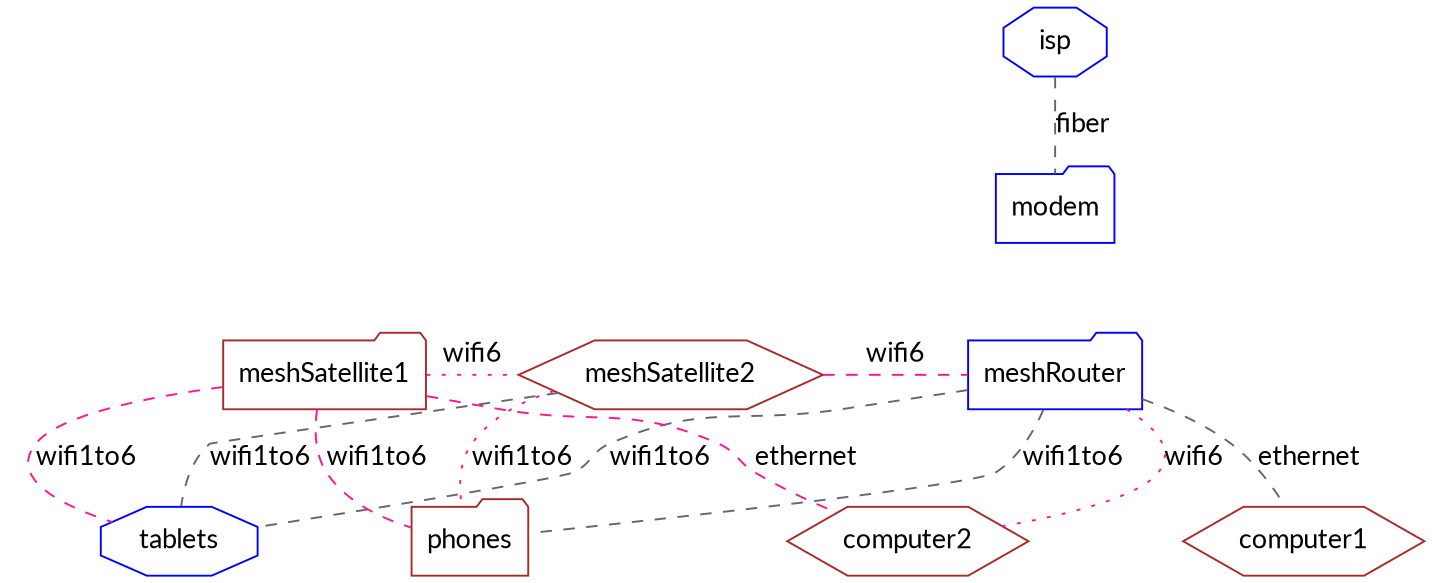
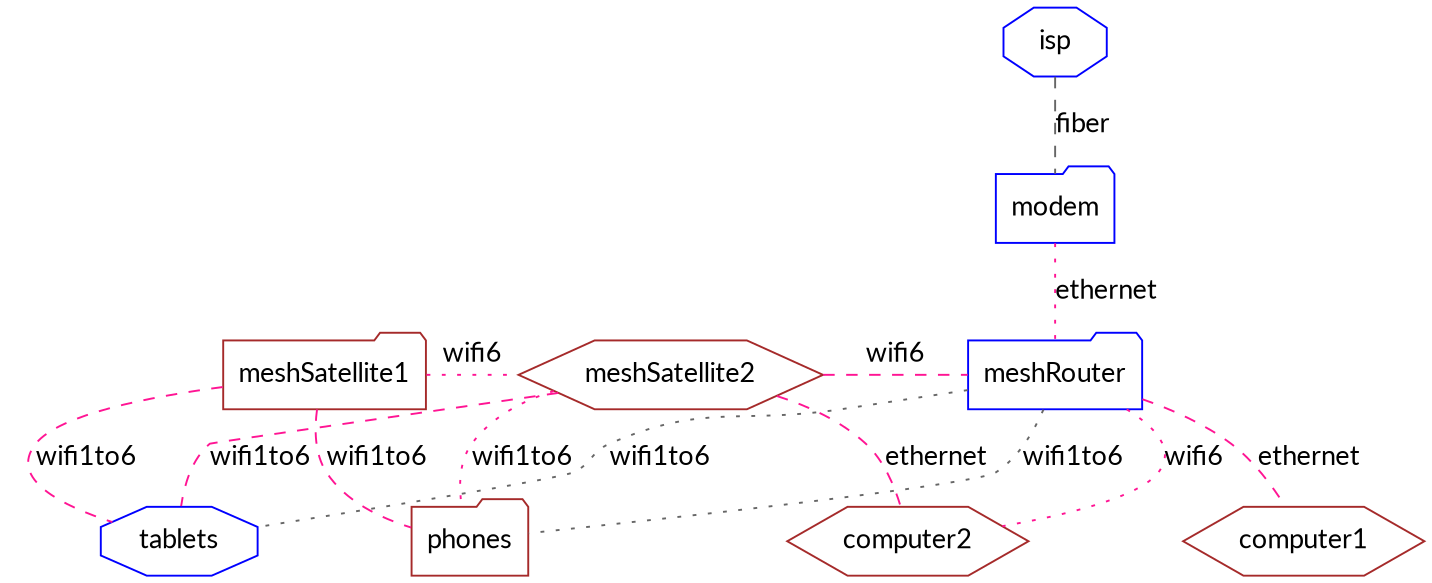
none -> (1055, 292)
(632, 420) -> (854, 434)
(349, 423) -> (349, 423)
(1224, 439) -> (1224, 439)
(608, 445) -> (608, 445)
(789, 504) -> (803, 503)
